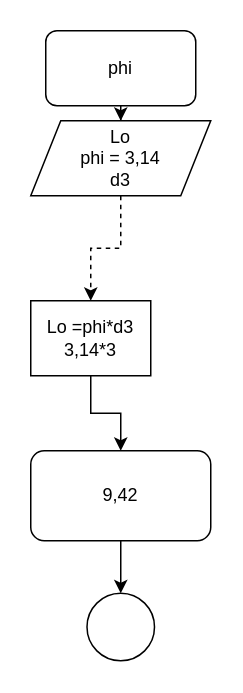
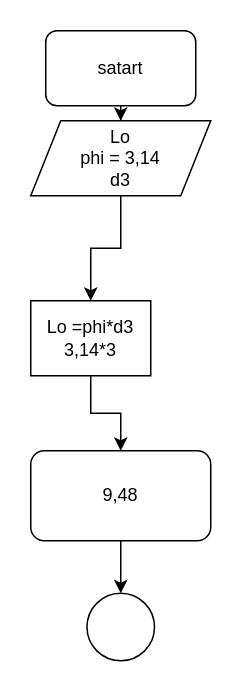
(121, 68) -> (121, 68)
(110, 248) -> (110, 248)
(121, 496) -> (121, 496)
